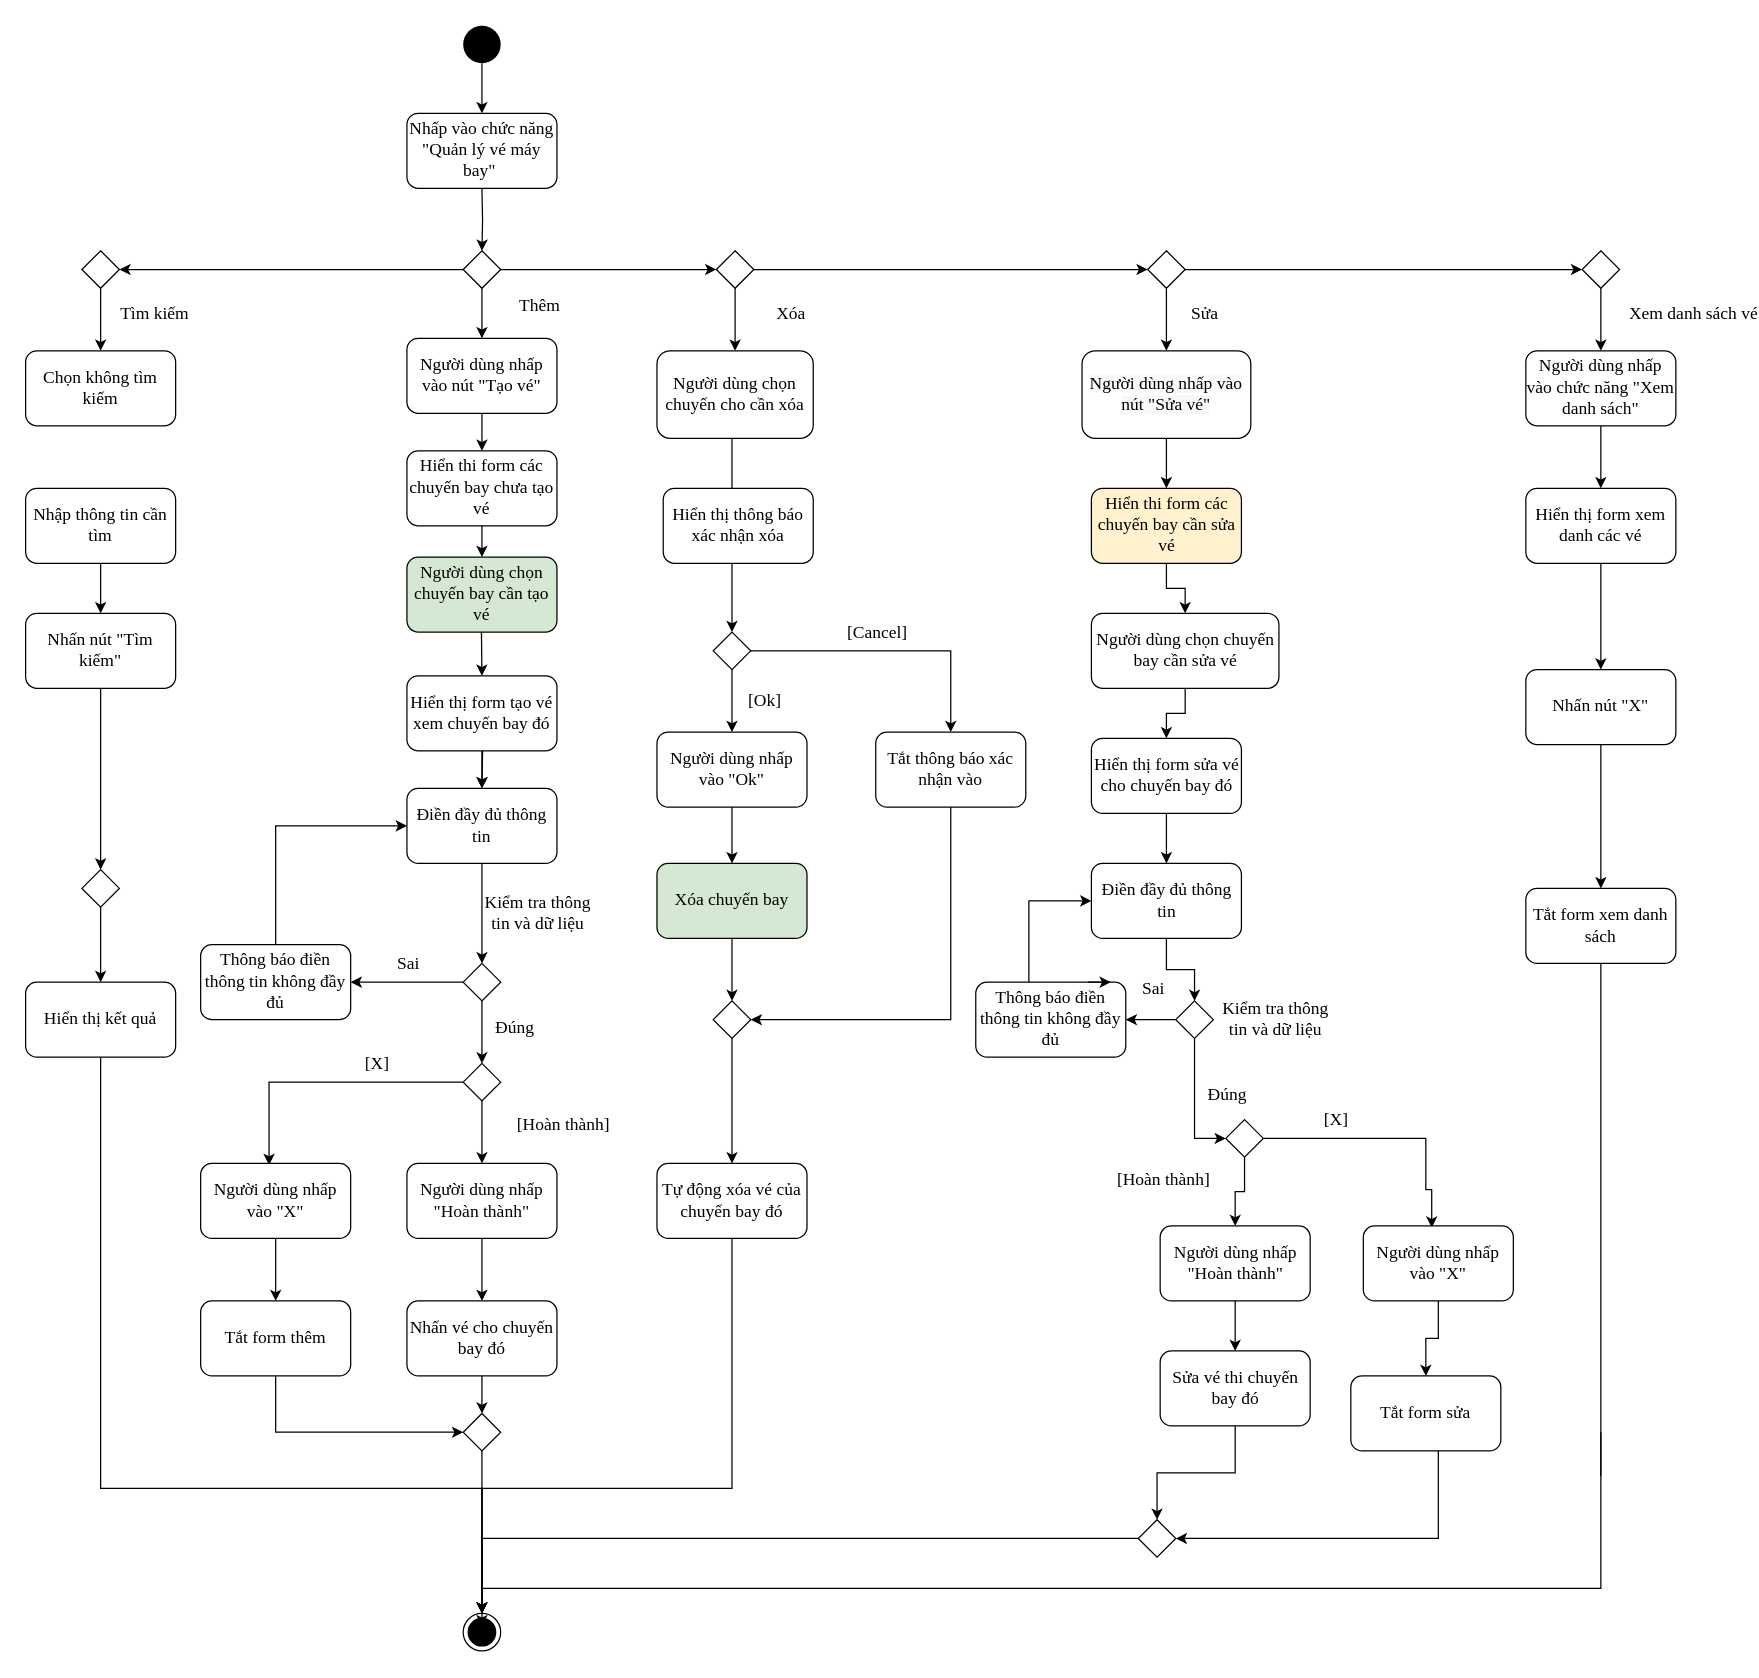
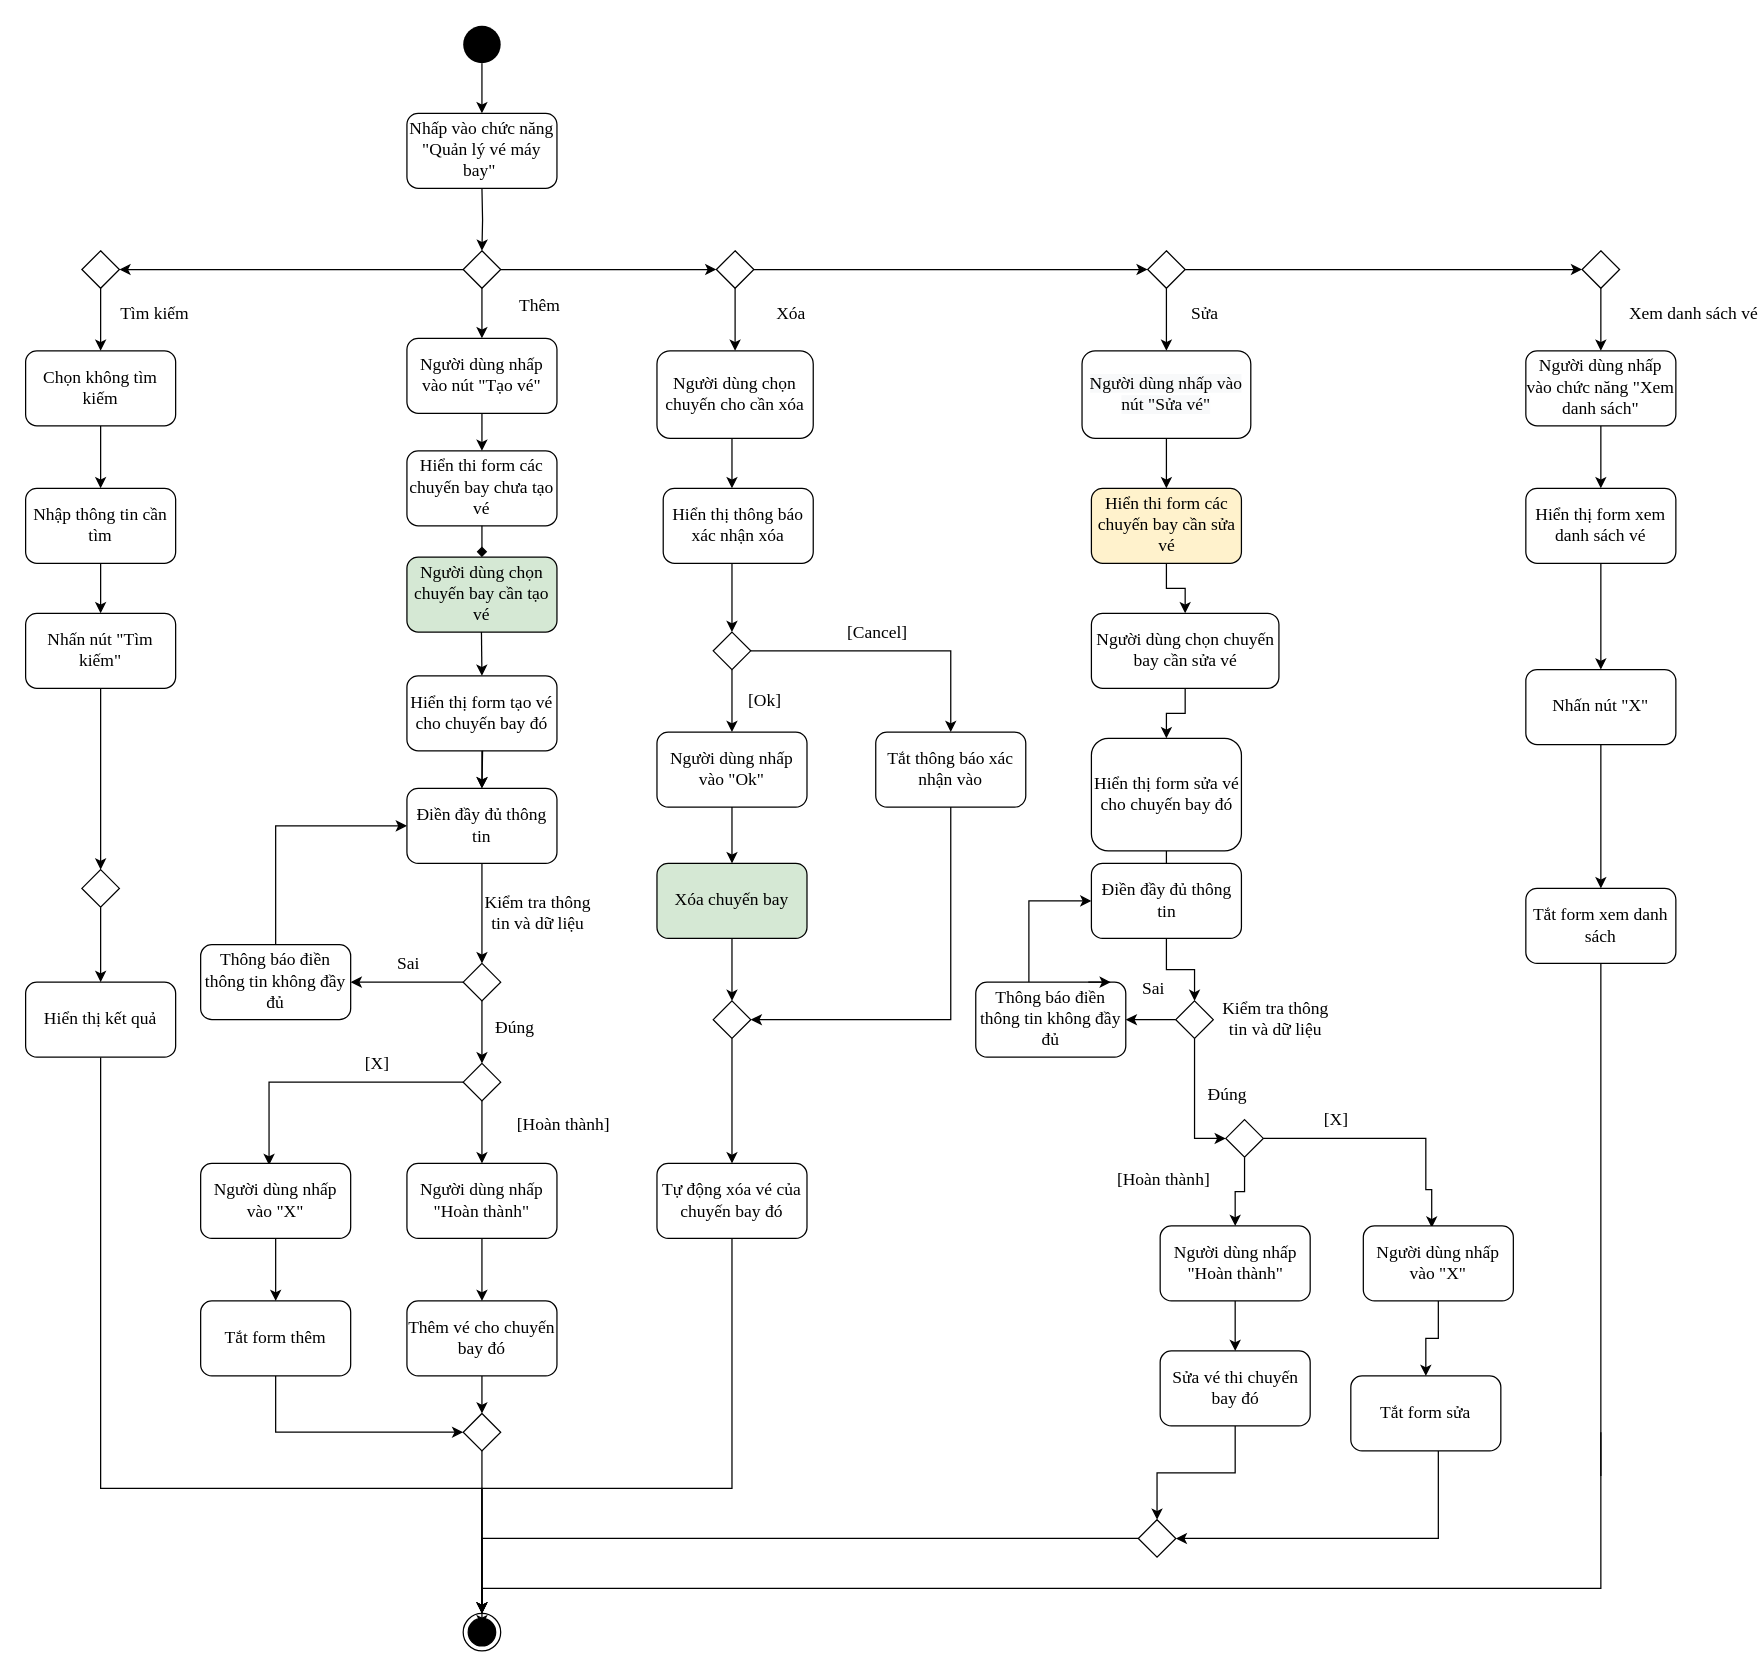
none -> (101, 453)
(732, 481) -> (732, 478)
(1601, 526) -> (1601, 526)
(482, 547) -> (482, 546)
(482, 713) -> (482, 713)
(1166, 776) -> (1166, 794)
(482, 1338) -> (482, 1338)
